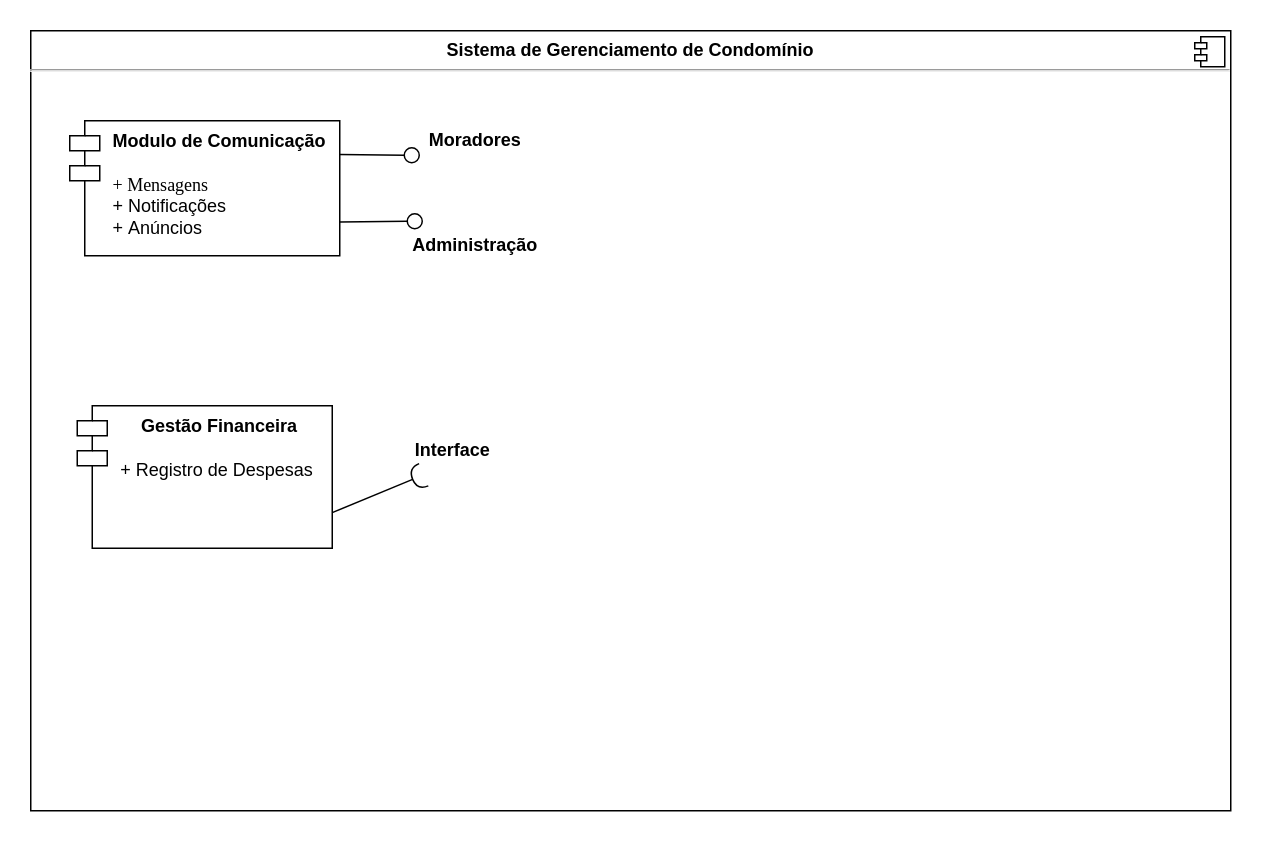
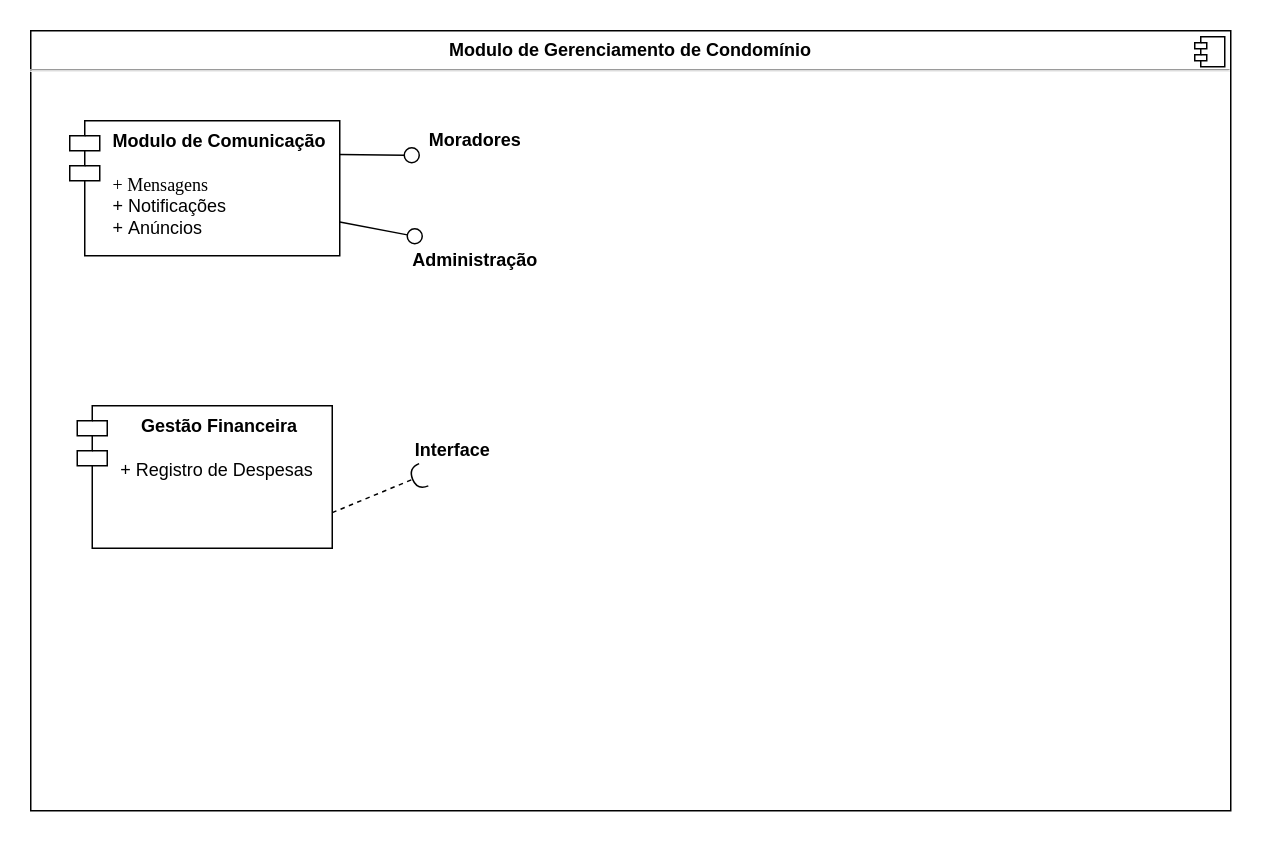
(631, 31) -> (631, 31)
(475, 245) -> (475, 260)
(373, 496) -> (373, 496)
